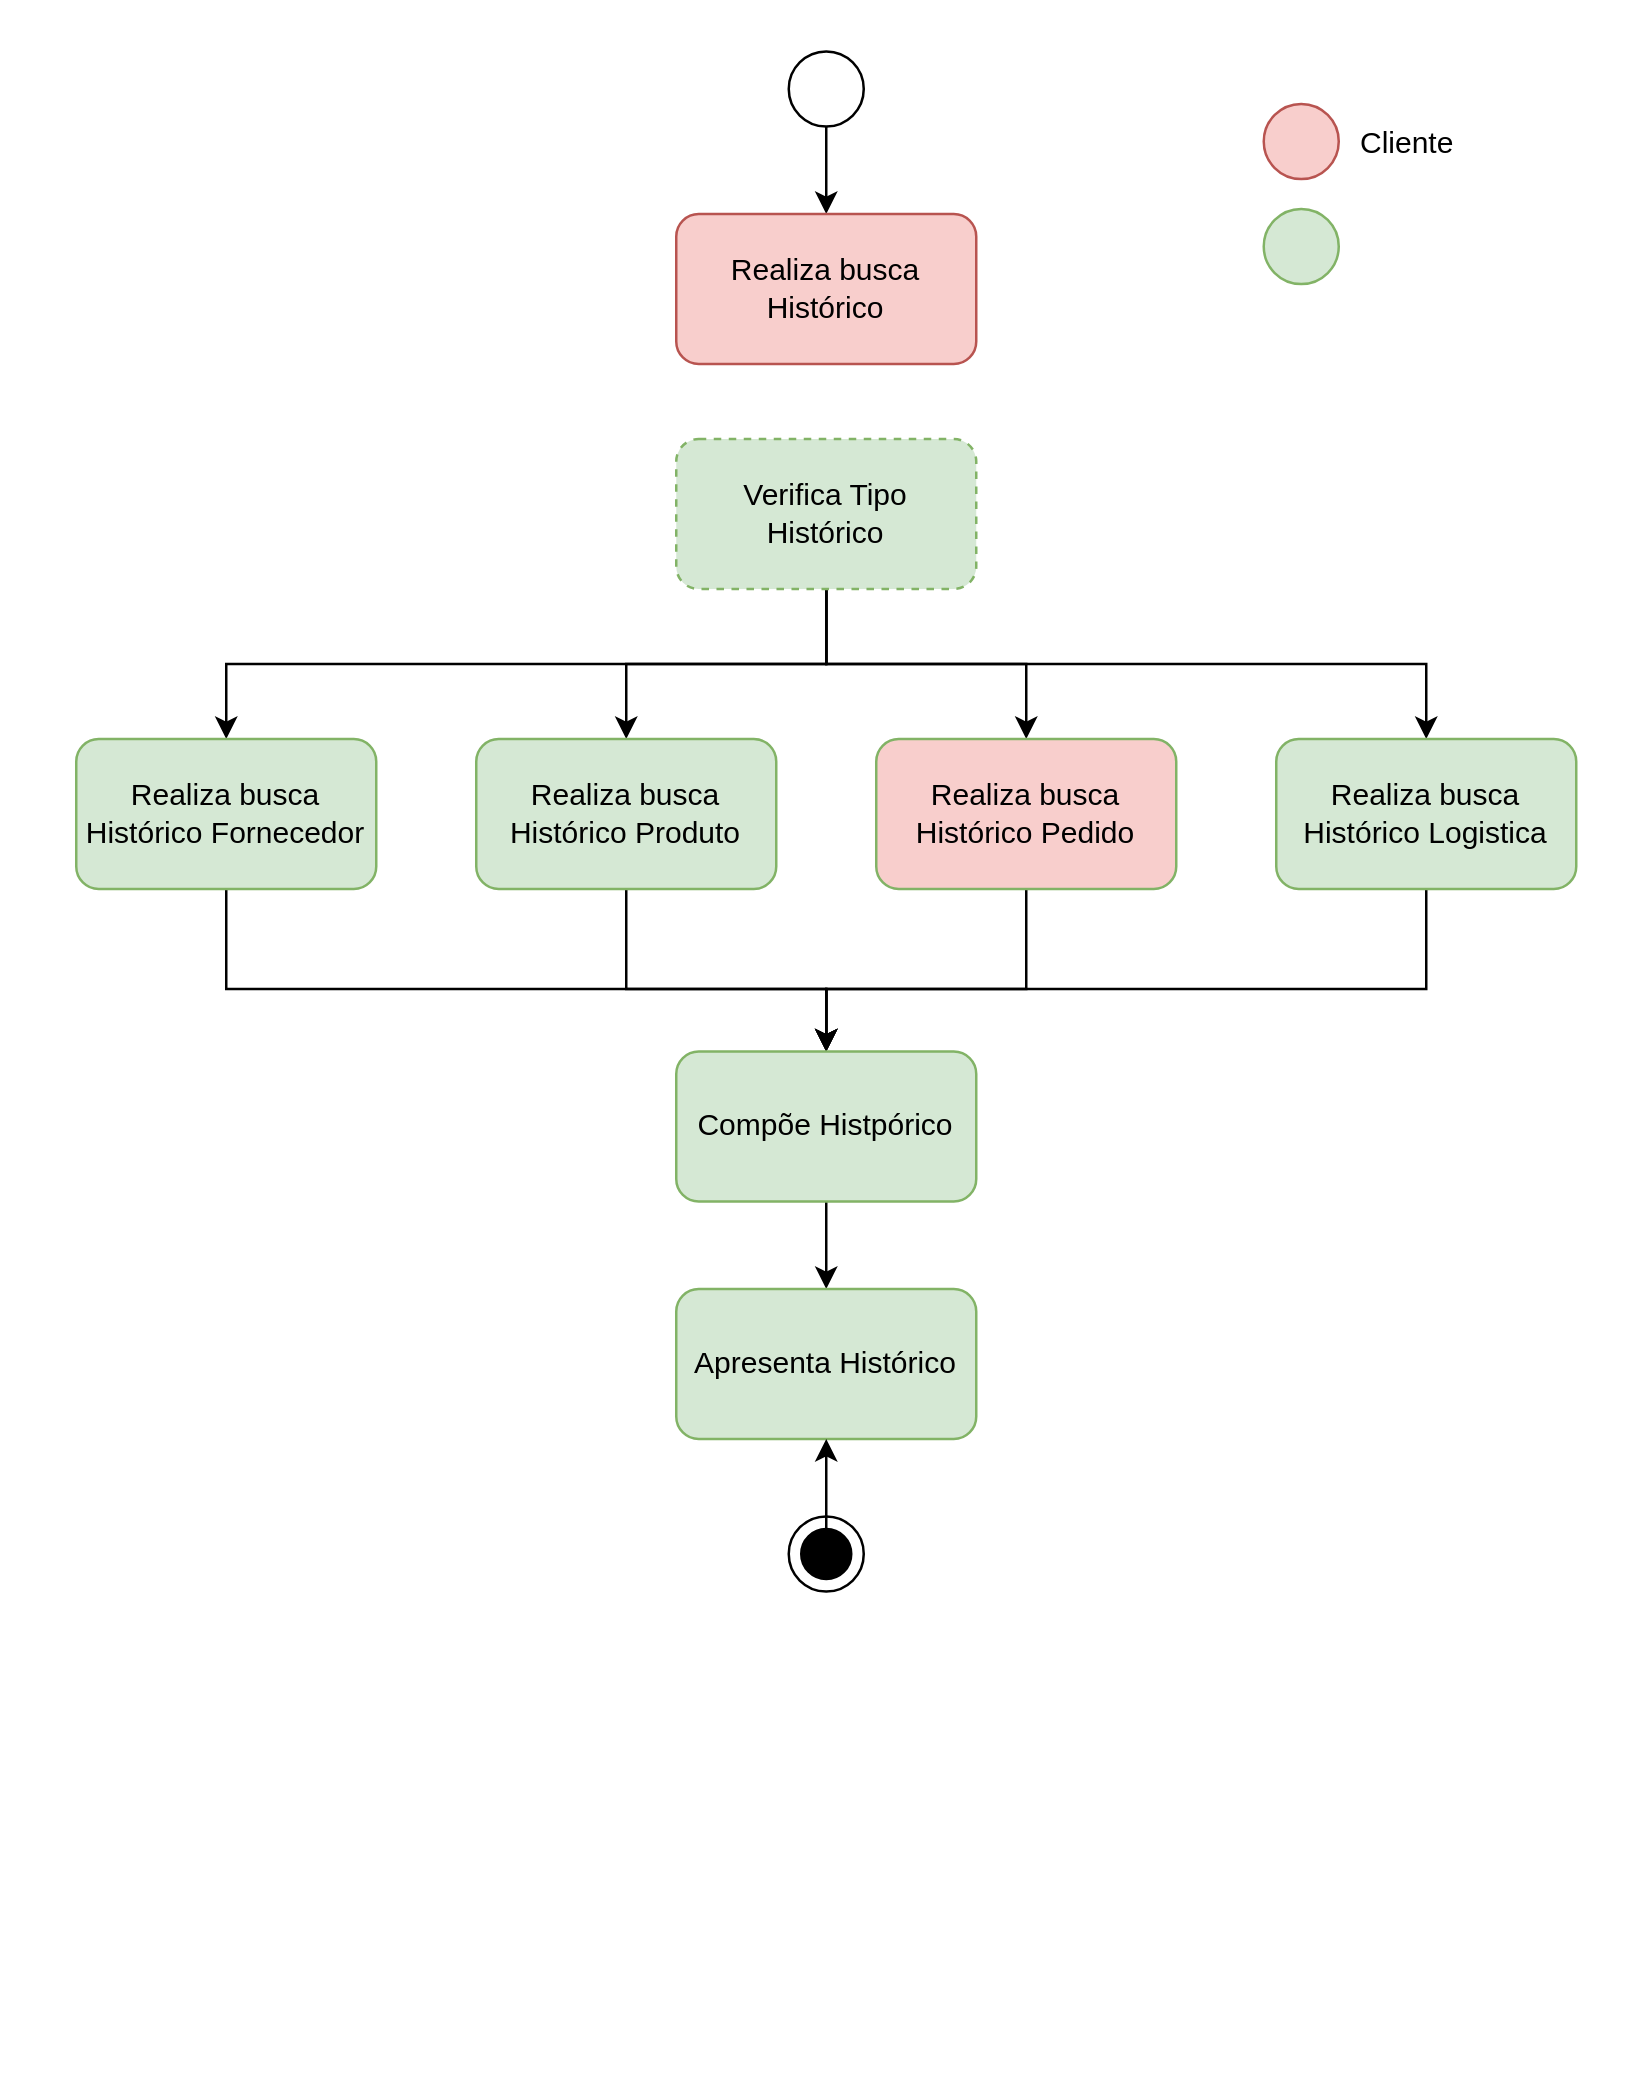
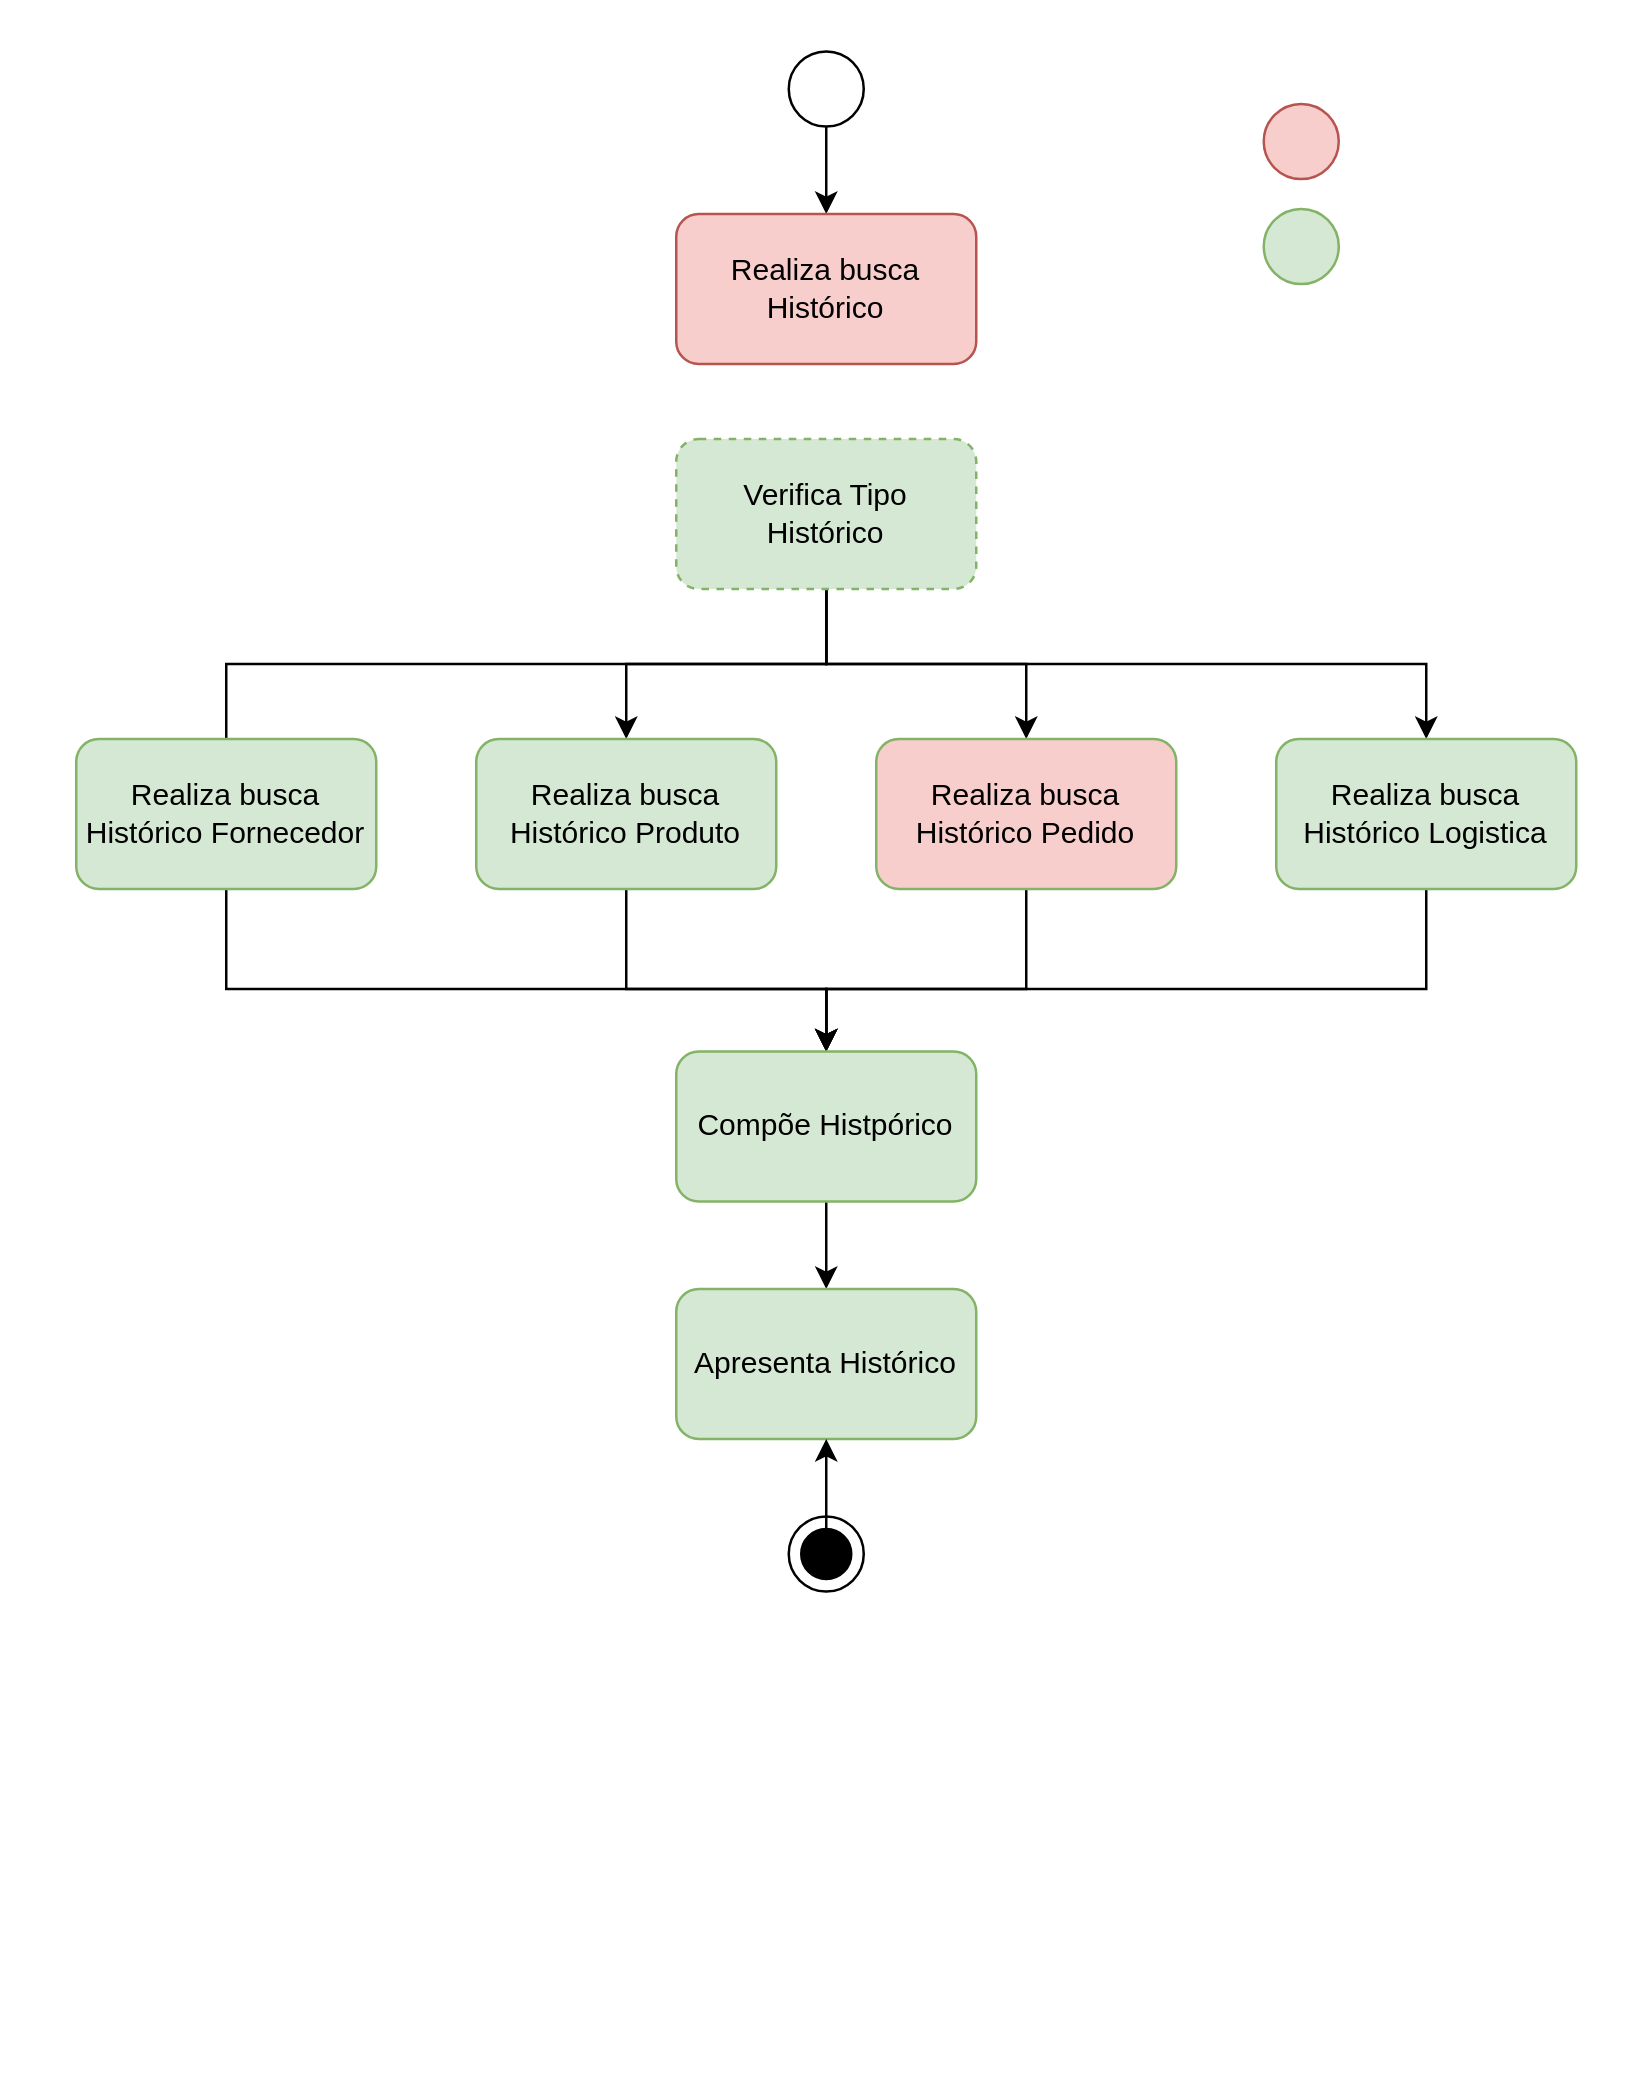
(1406, 144) -> none
(226, 721) -> (226, 728)
